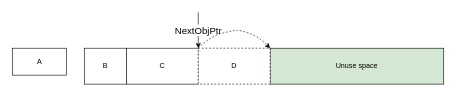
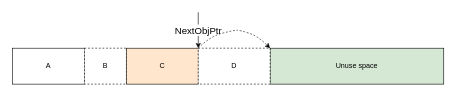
(39, 62) -> (48, 66)
(105, 66) -> (105, 66)
(162, 66) -> (162, 66)
